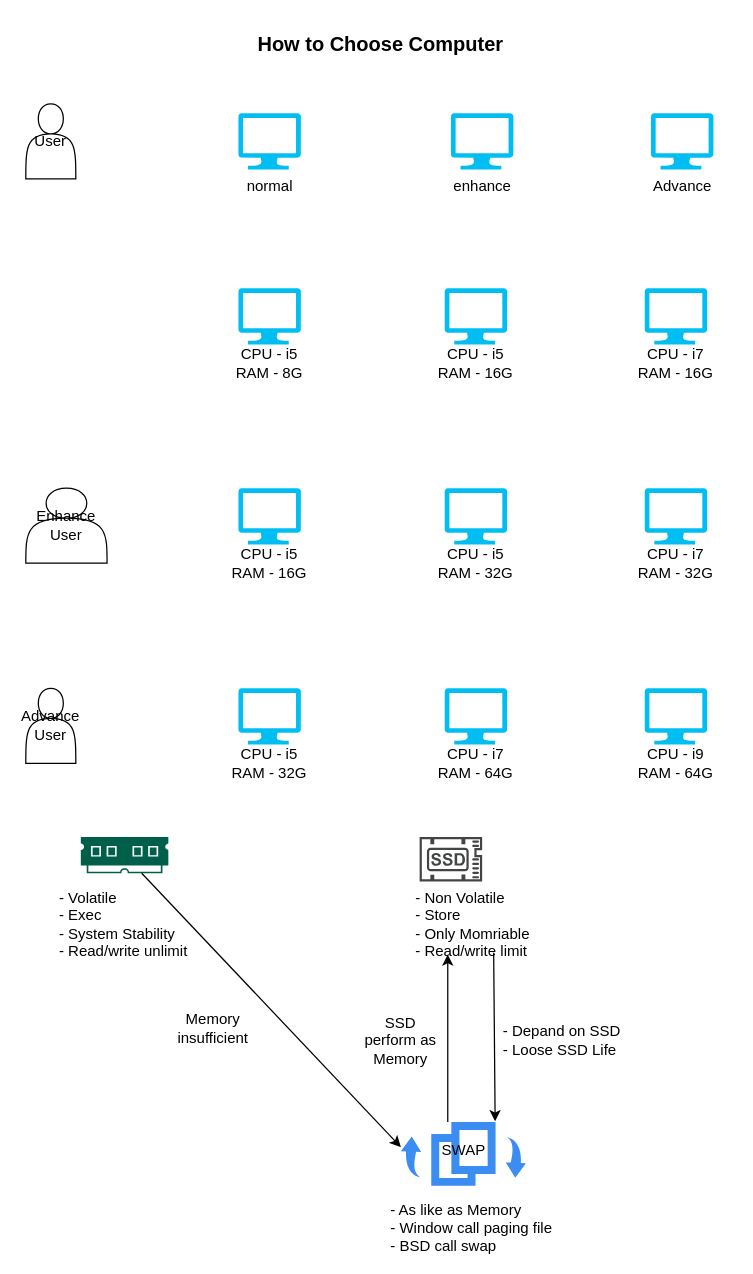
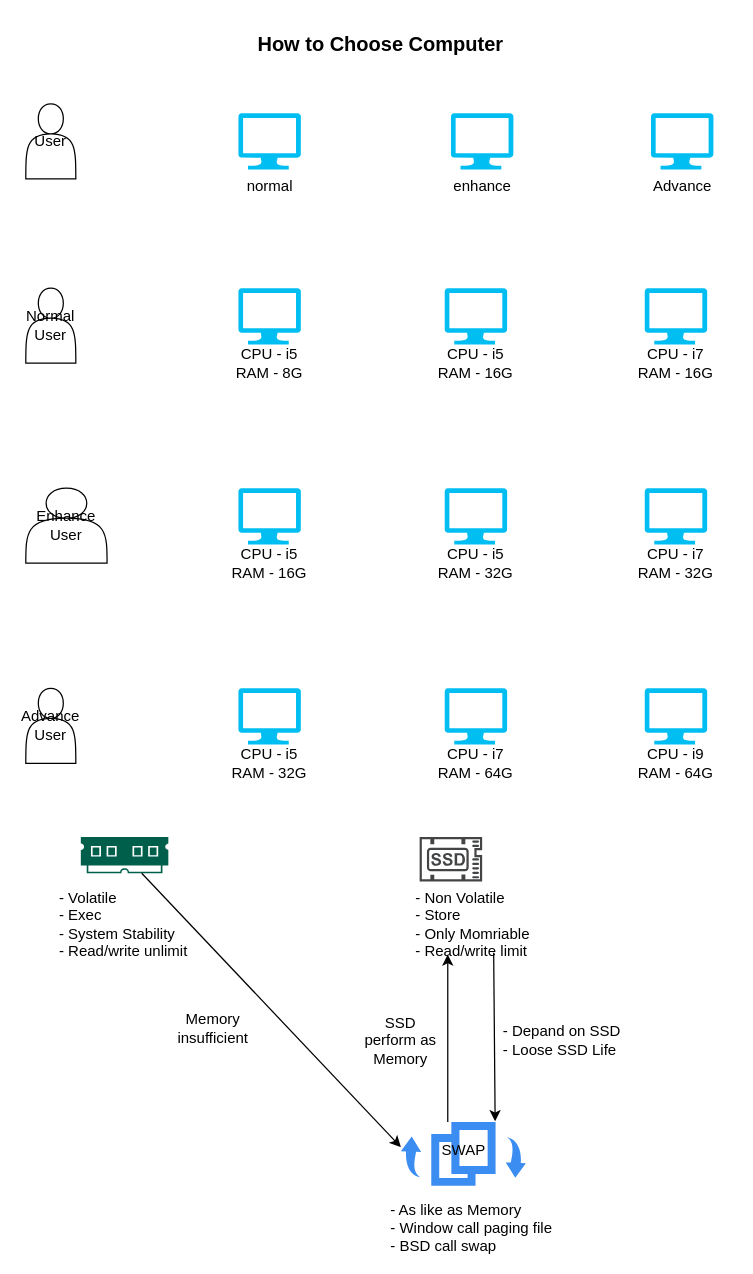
none -> (51, 326)
